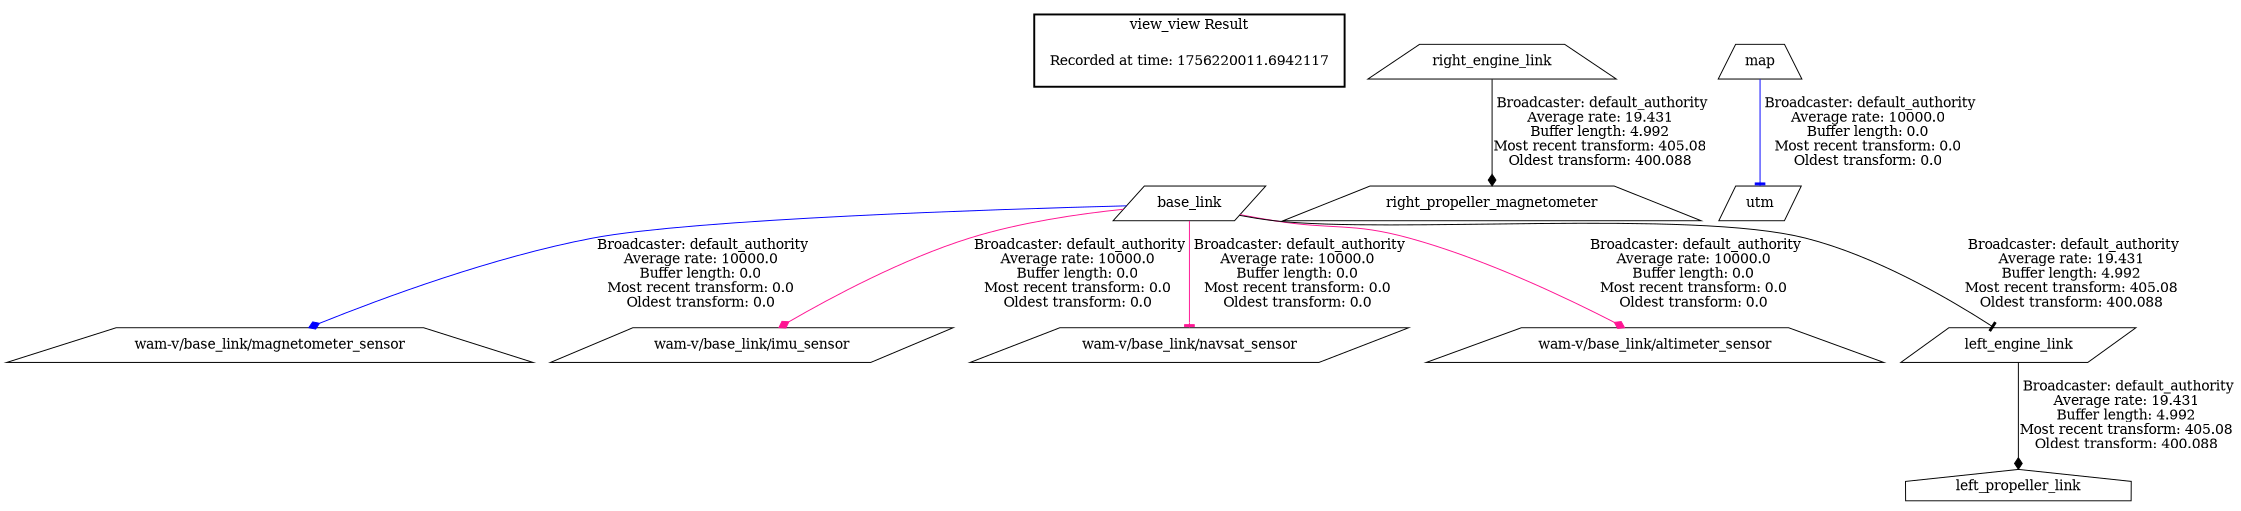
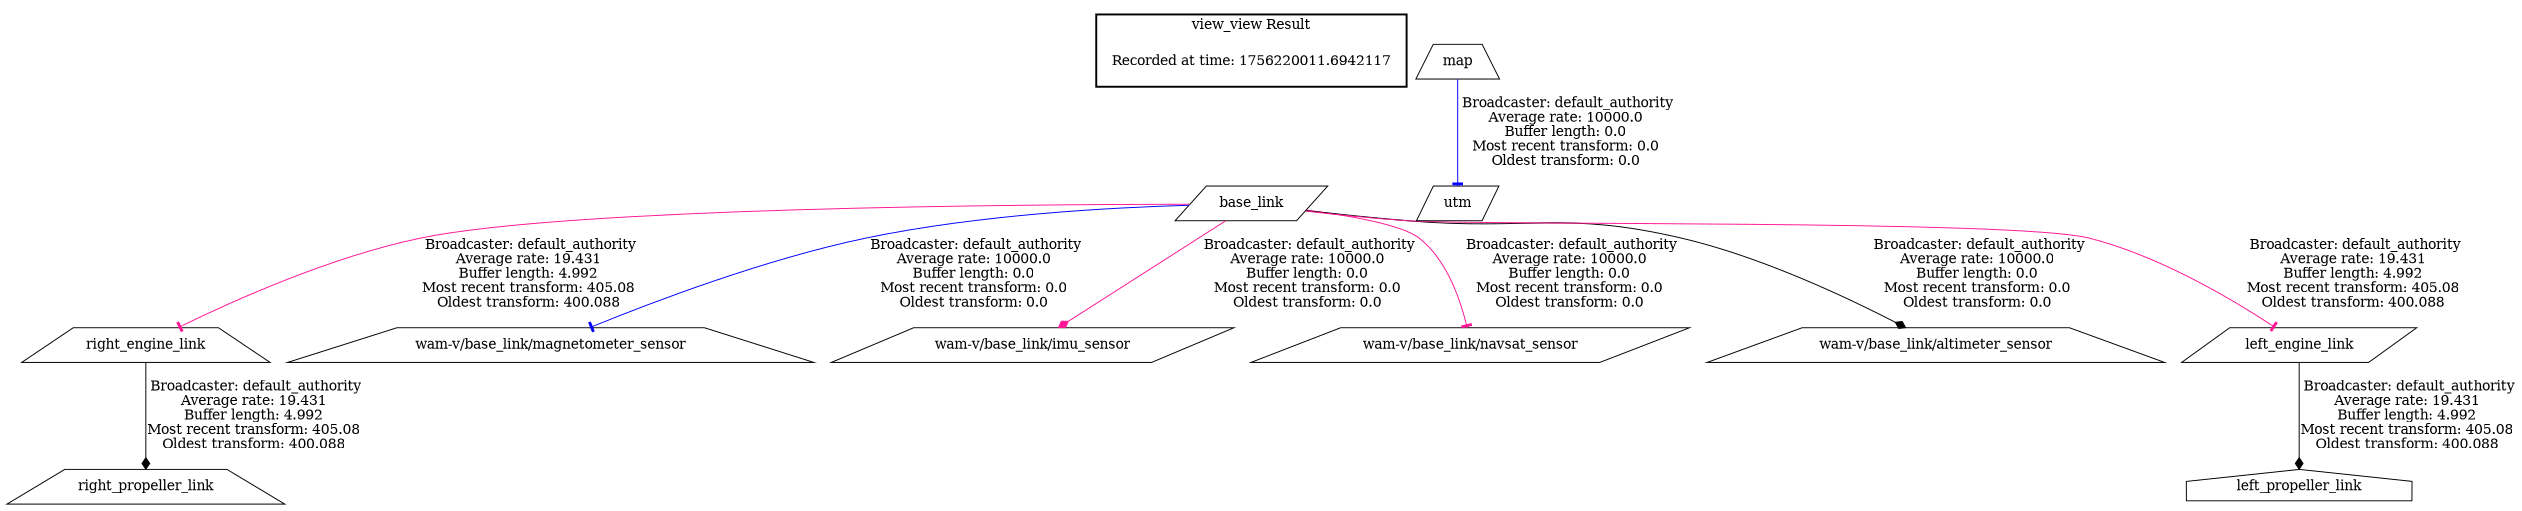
(1492, 203) -> (146, 487)
none -> (678, 214)
(716, 224) -> (885, 234)
(1625, 224) -> (1799, 225)
(1433, 245) -> (1639, 230)
